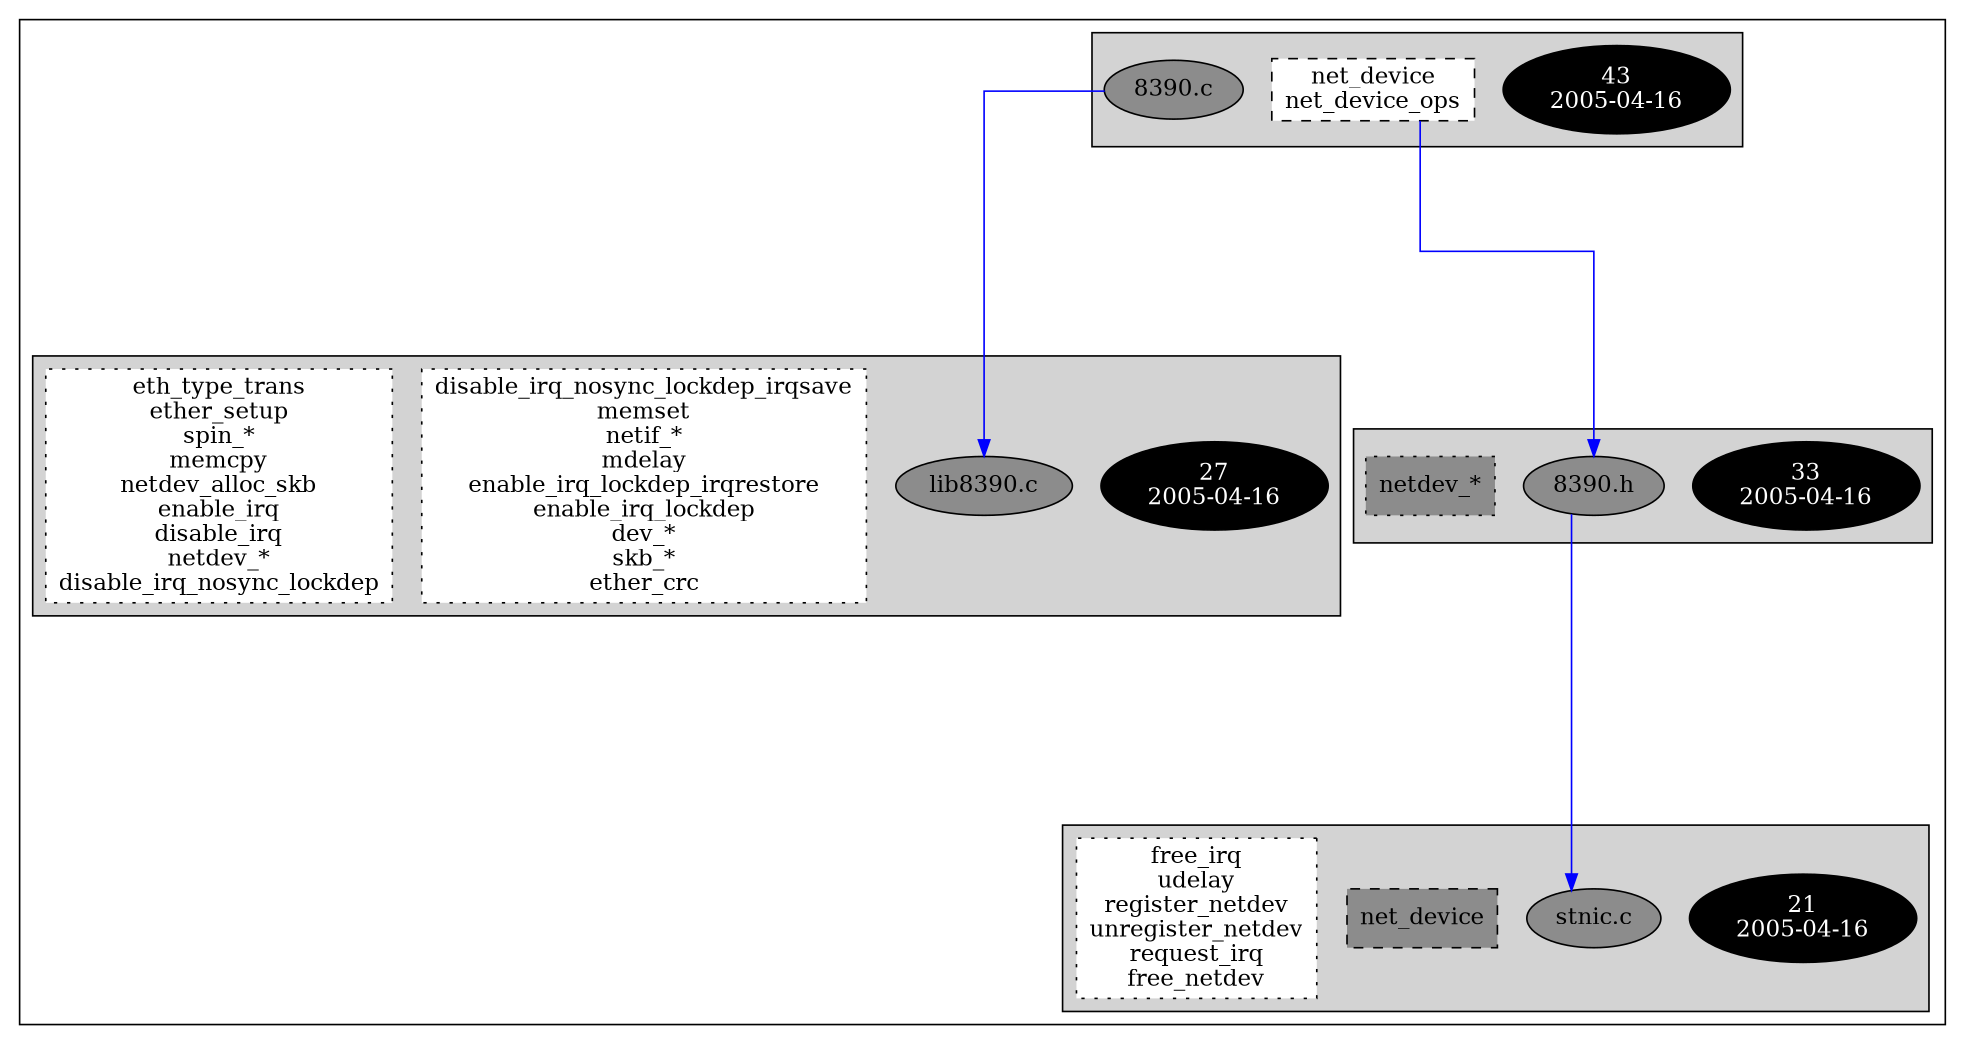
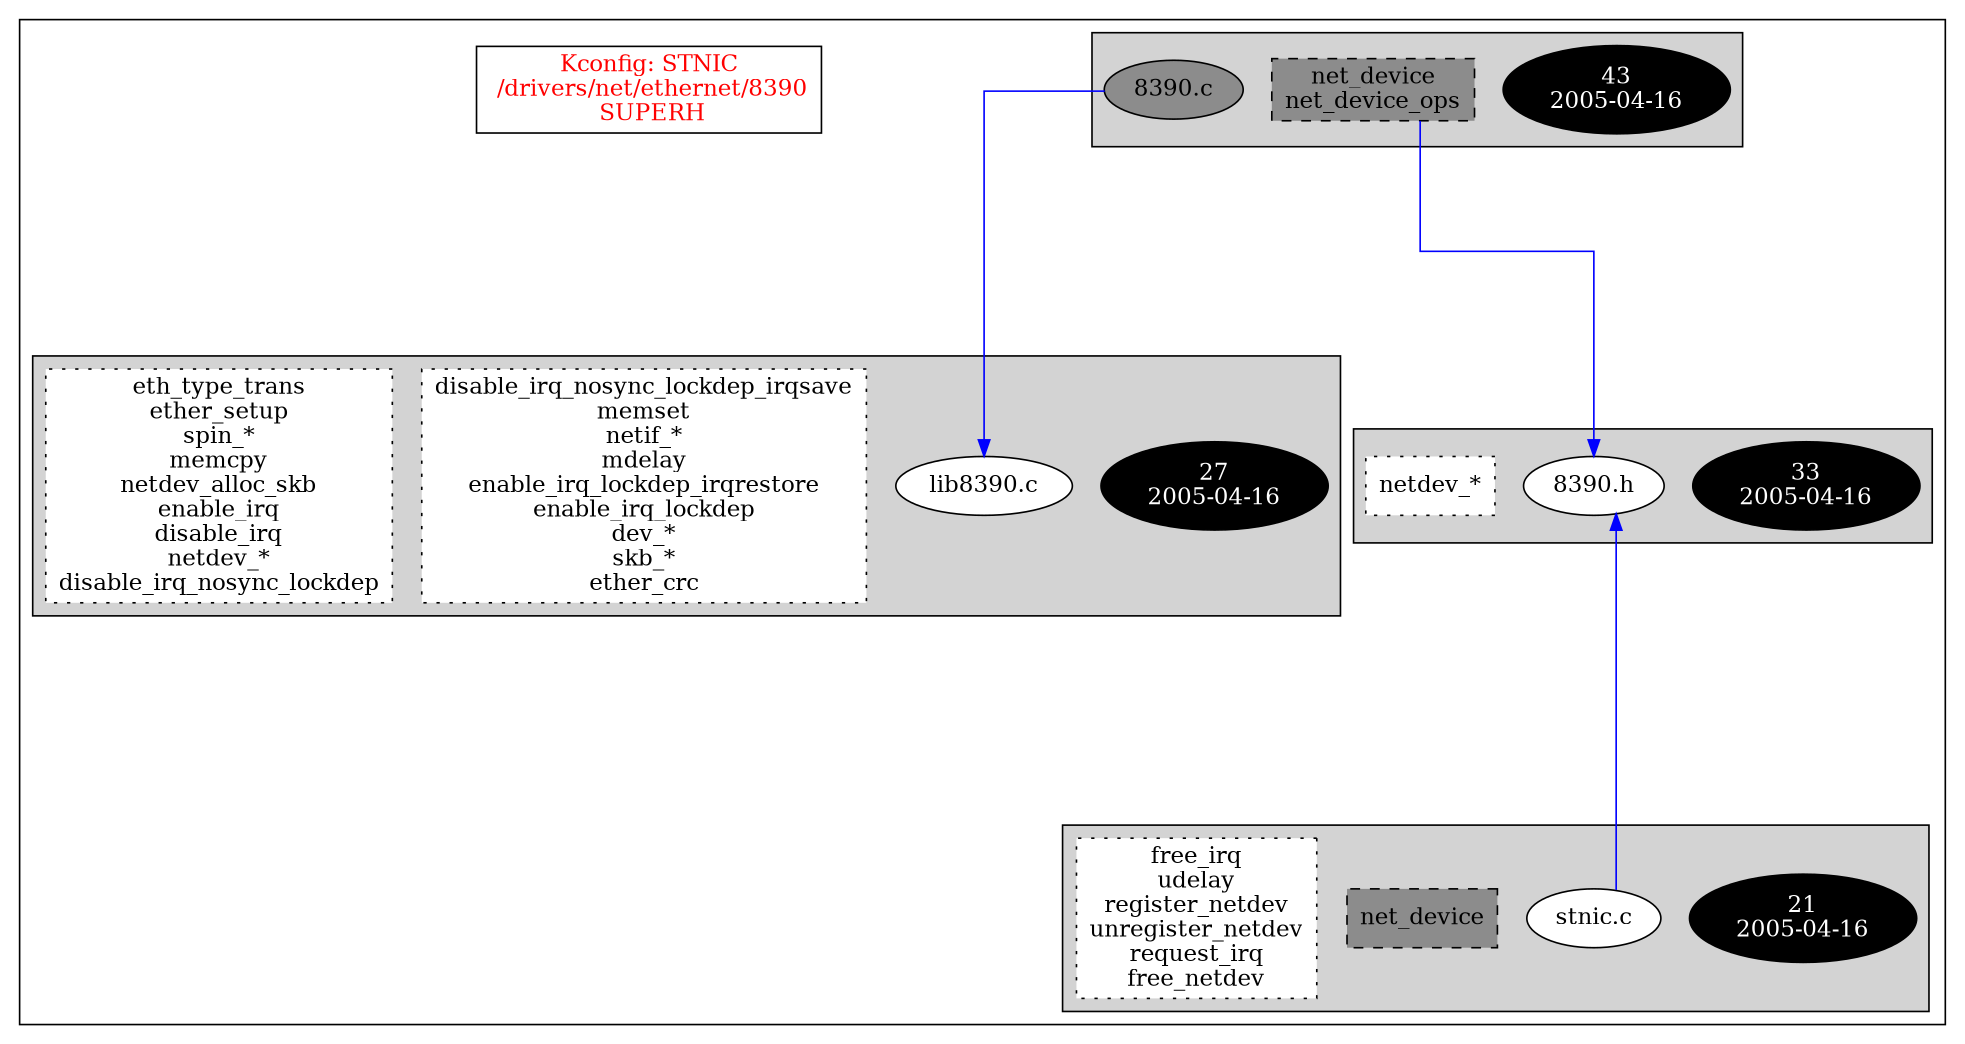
none -> (649, 90)
(1373, 90) -> (1373, 90)
(984, 486) -> (984, 486)
(1430, 486) -> (1430, 486)
(1594, 486) -> (1594, 486)
(1572, 694) -> (1616, 710)
(1594, 918) -> (1594, 918)
